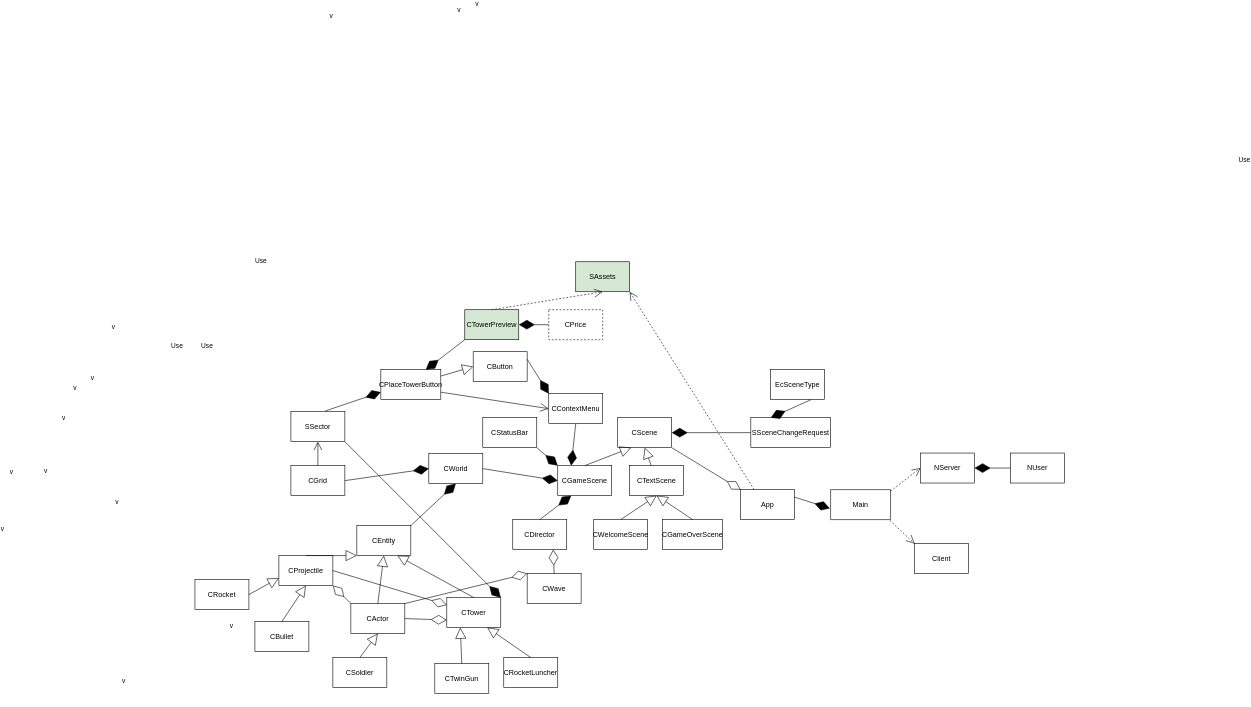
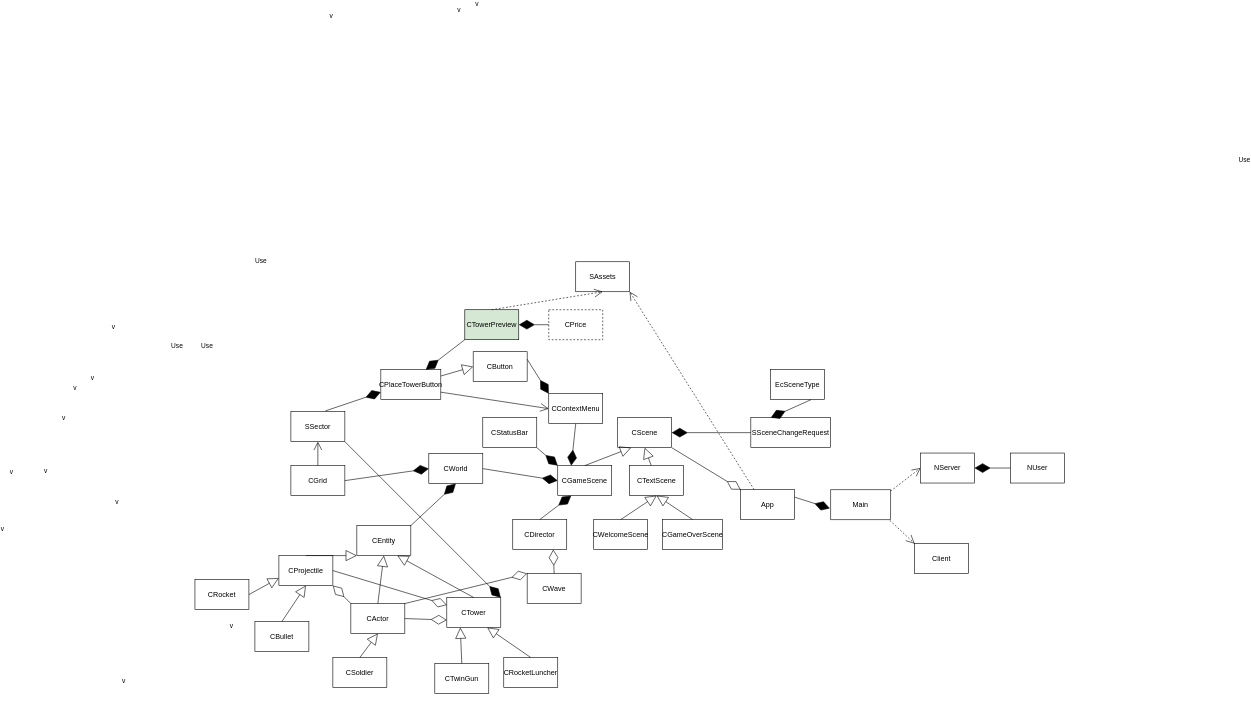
(603, 277) -> (603, 277)
